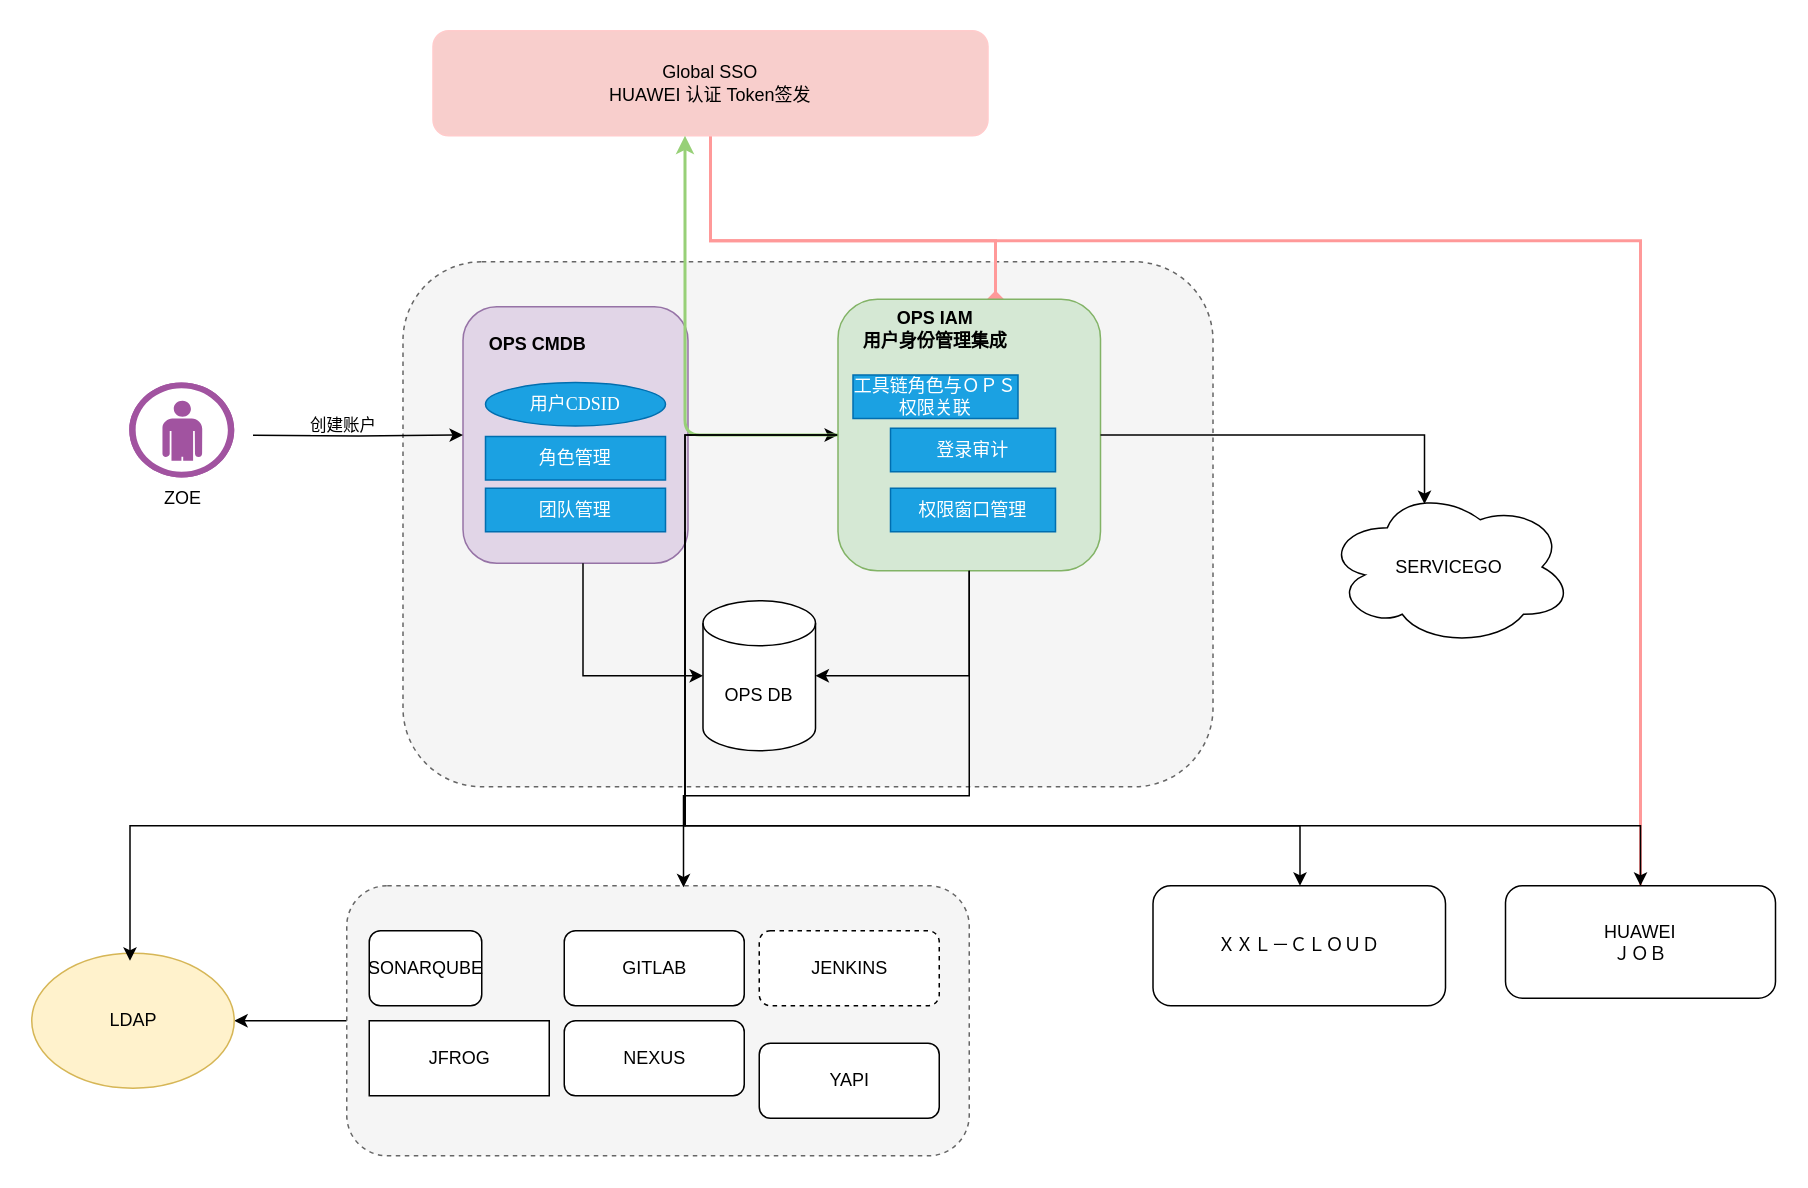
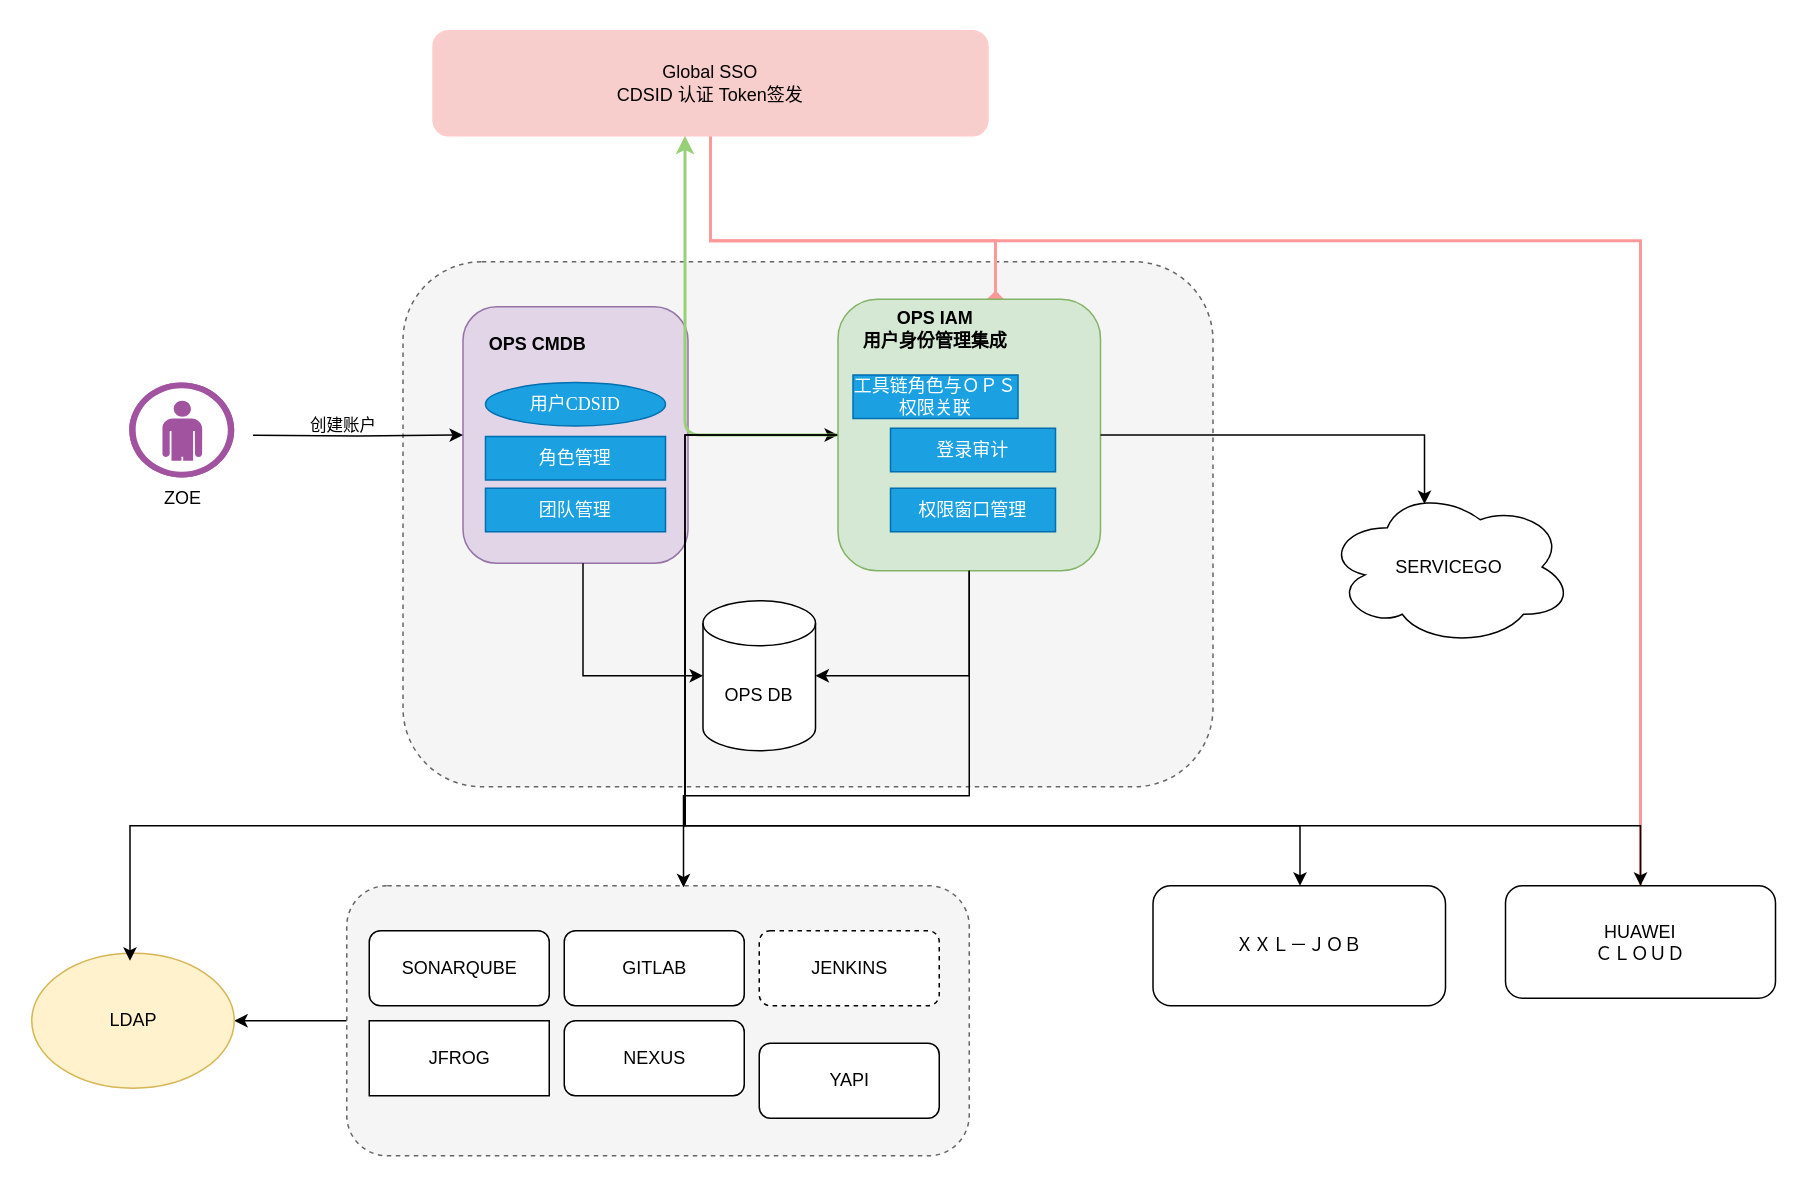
(710, 83) -> (710, 83)
(1640, 943) -> (1640, 943)
(1299, 946) -> (1299, 946)
(425, 968) -> (459, 968)
